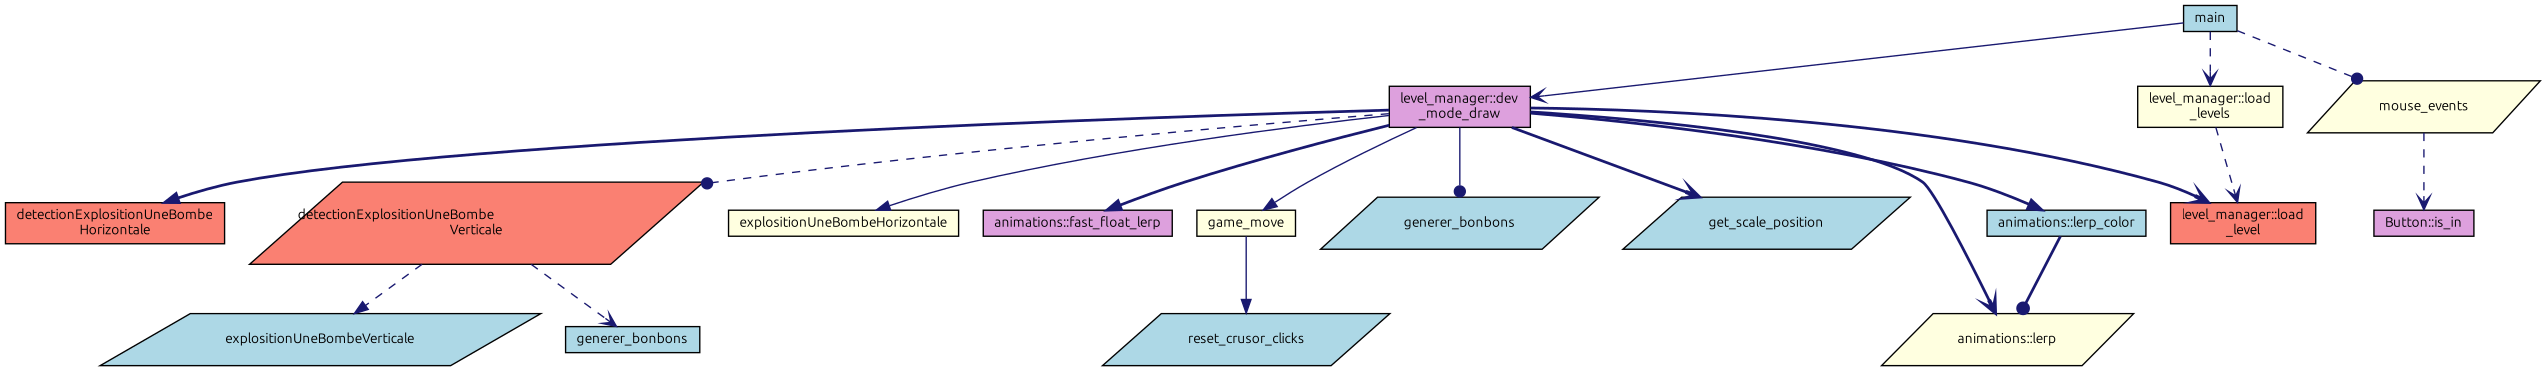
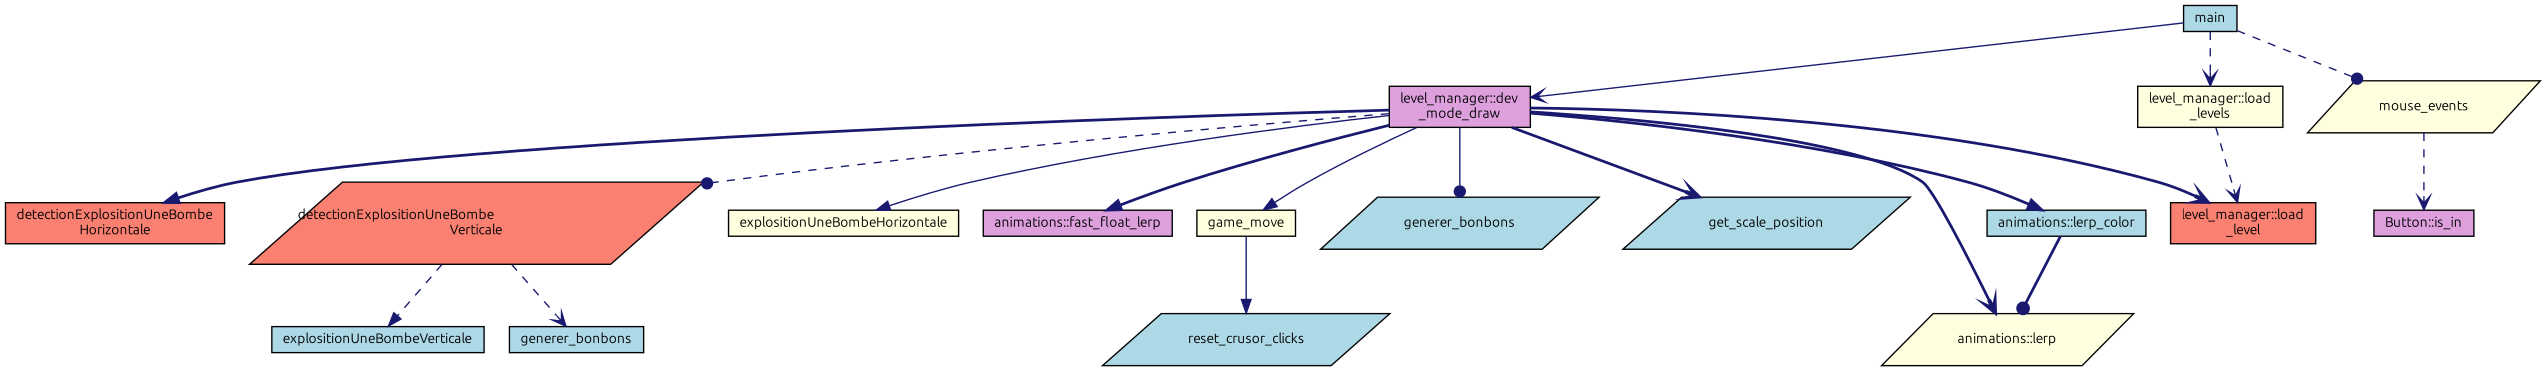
(320, 340) -> (378, 340)
